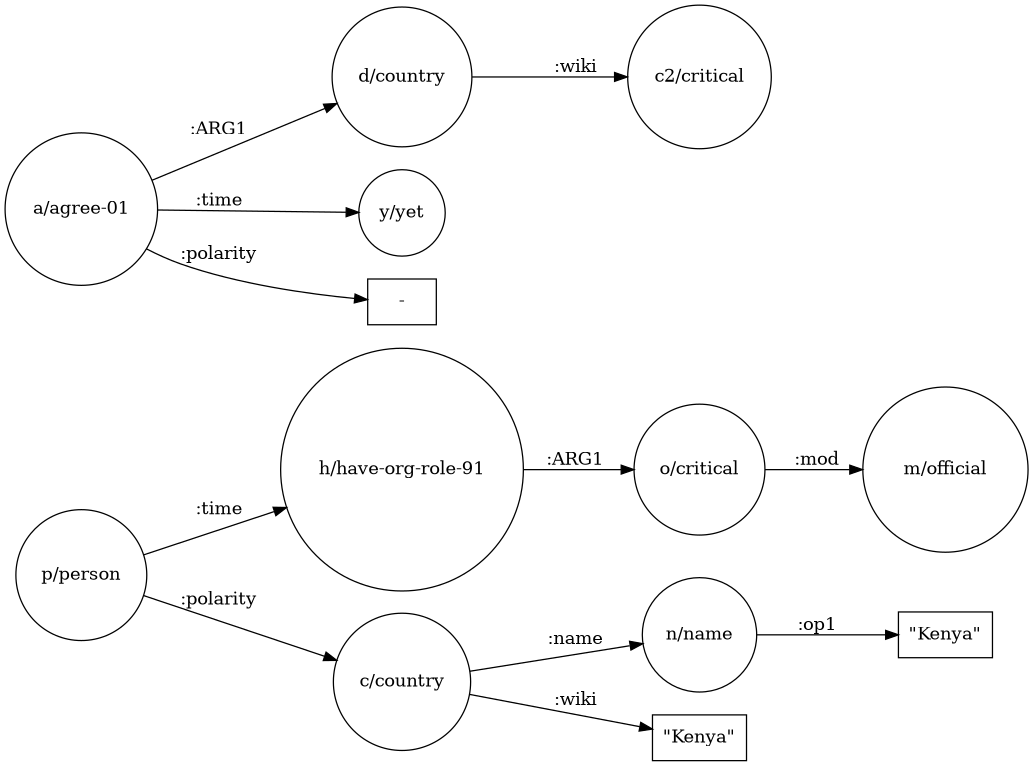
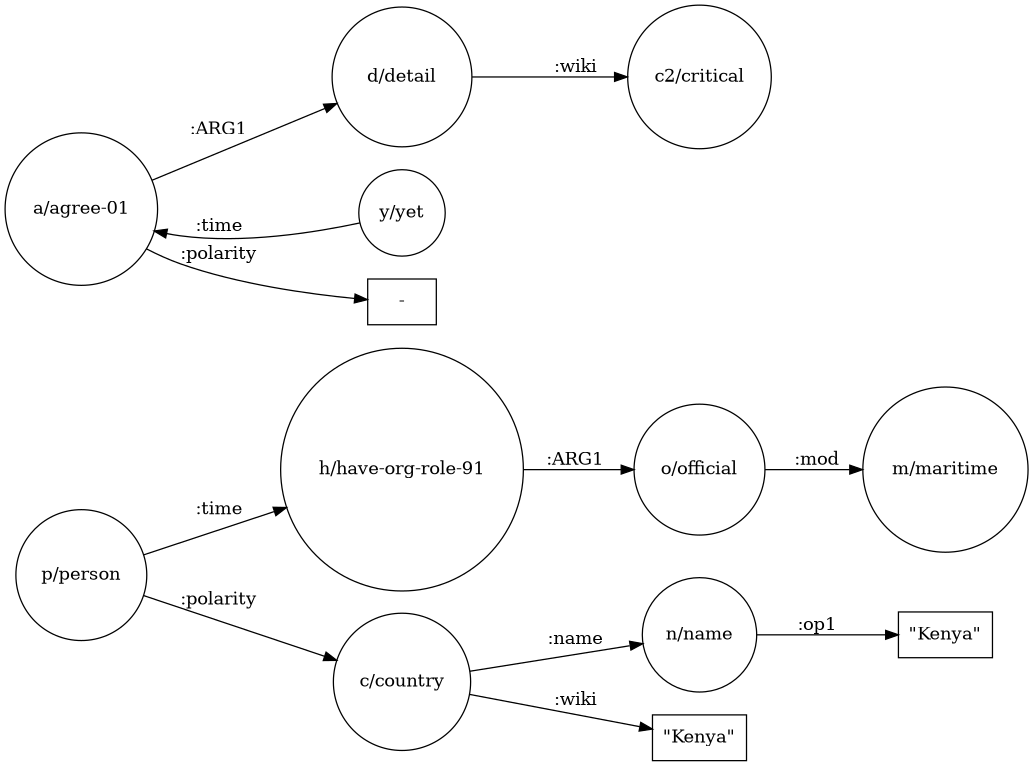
(402, 77) -> (402, 77)
(252, 211) -> (264, 237)
(699, 470) -> (699, 470)
(945, 470) -> (945, 470)
